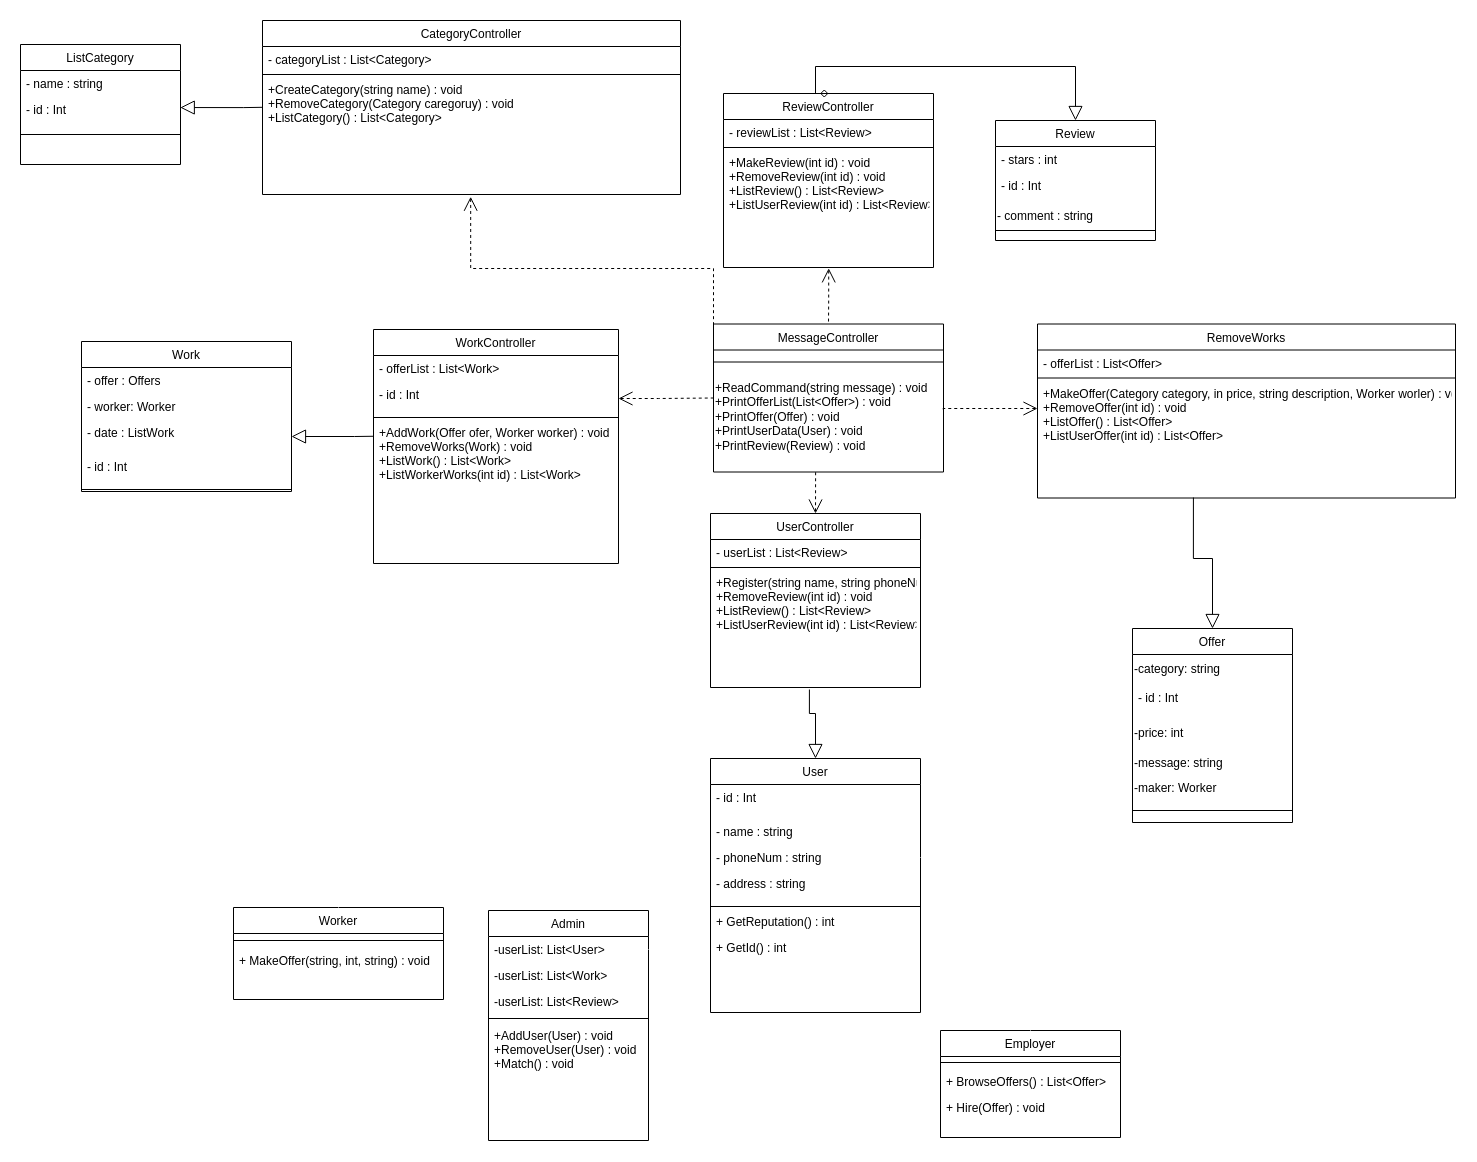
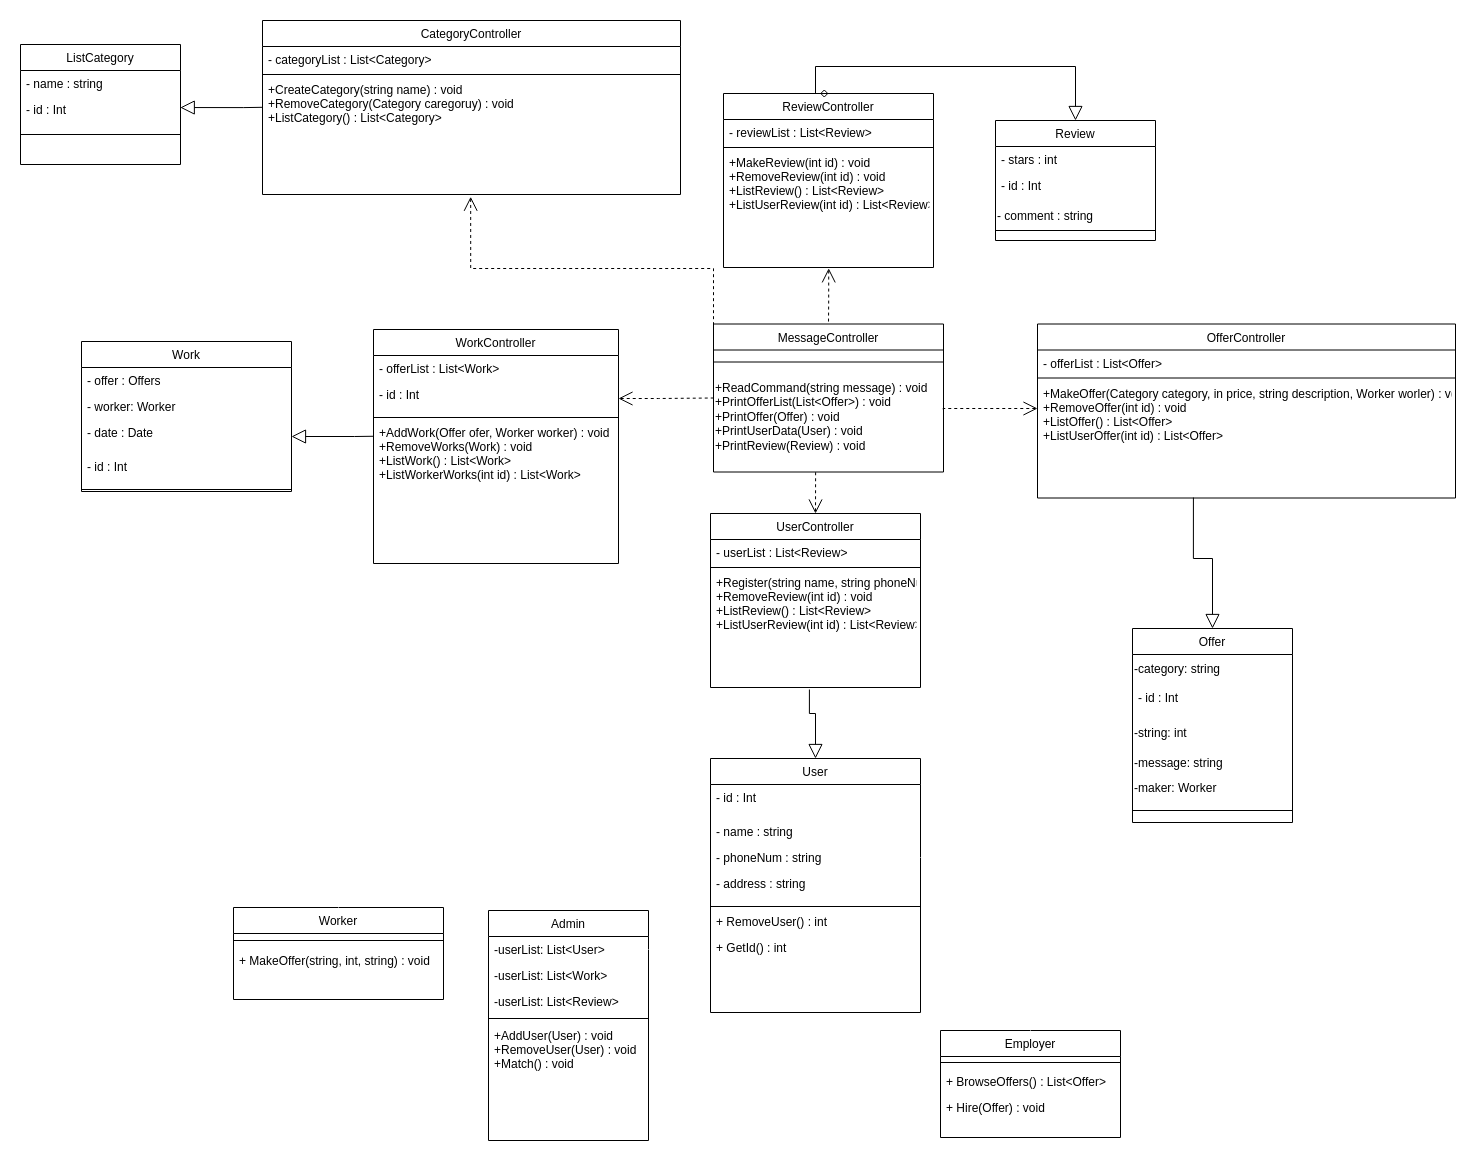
(1246, 338) -> (1246, 338)
(136, 433) -> (124, 433)
(1165, 734) -> (1169, 734)
(784, 922) -> (775, 922)
